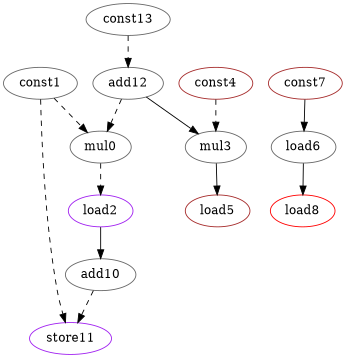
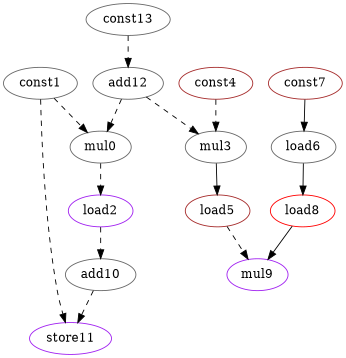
(169, 113) -> (169, 113)
(101, 238) -> (101, 238)
none -> (258, 275)
